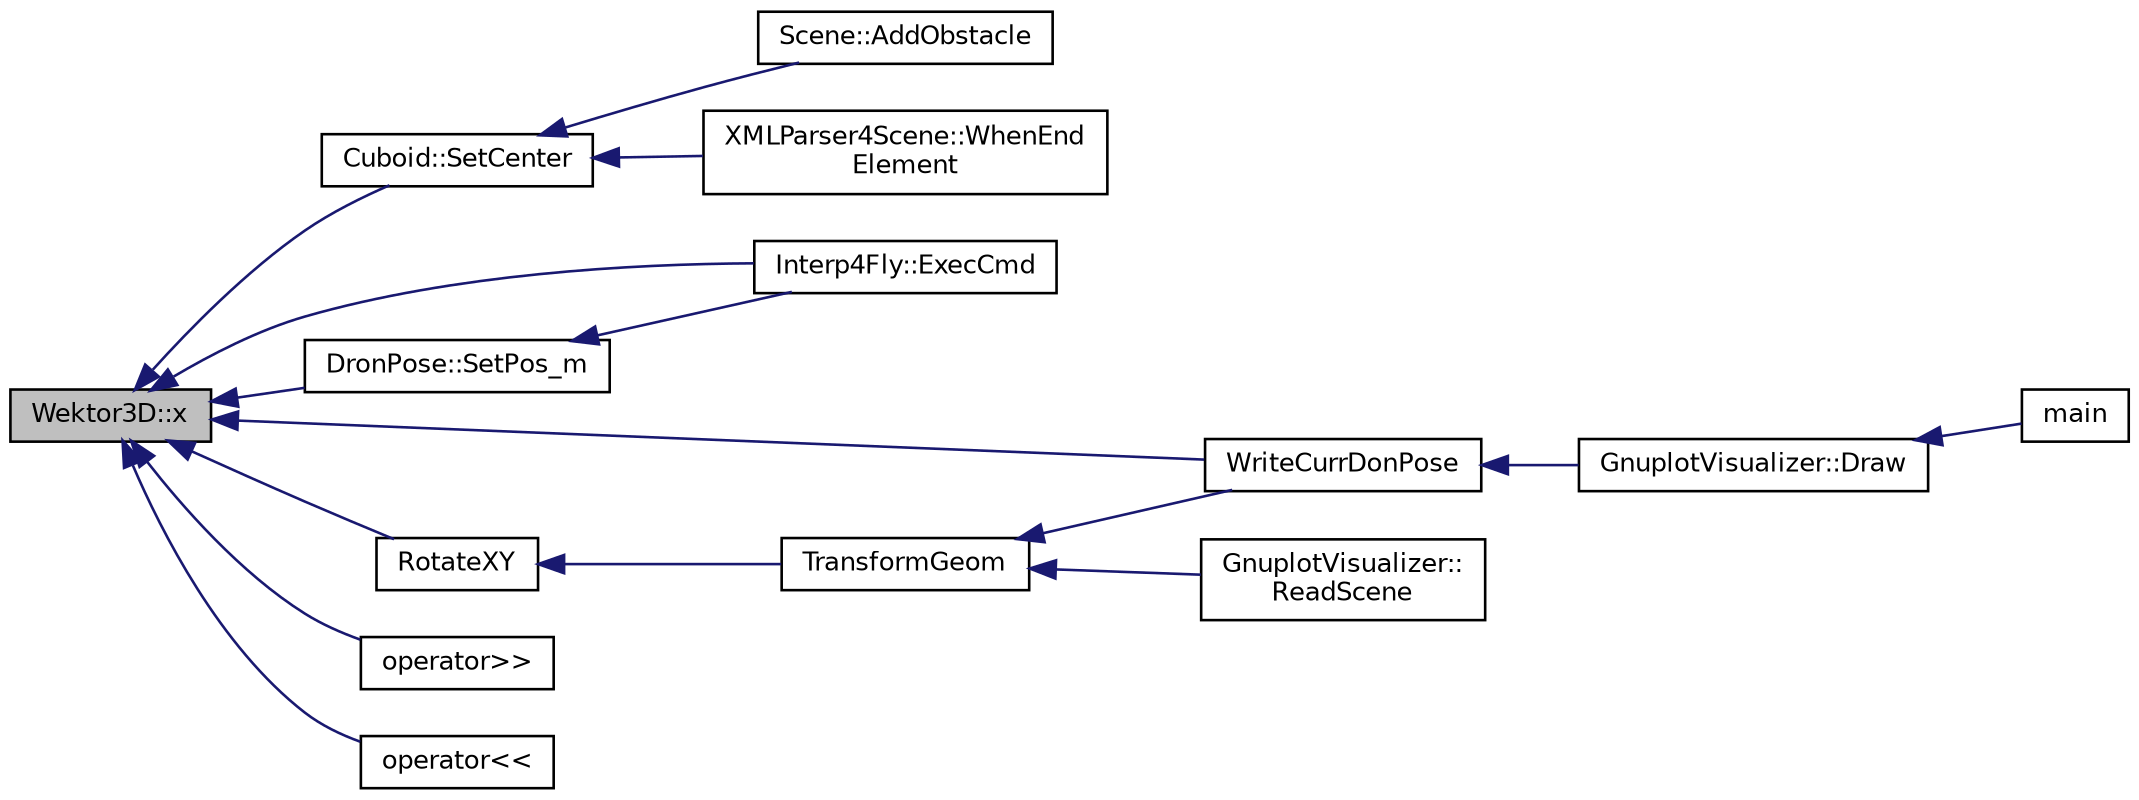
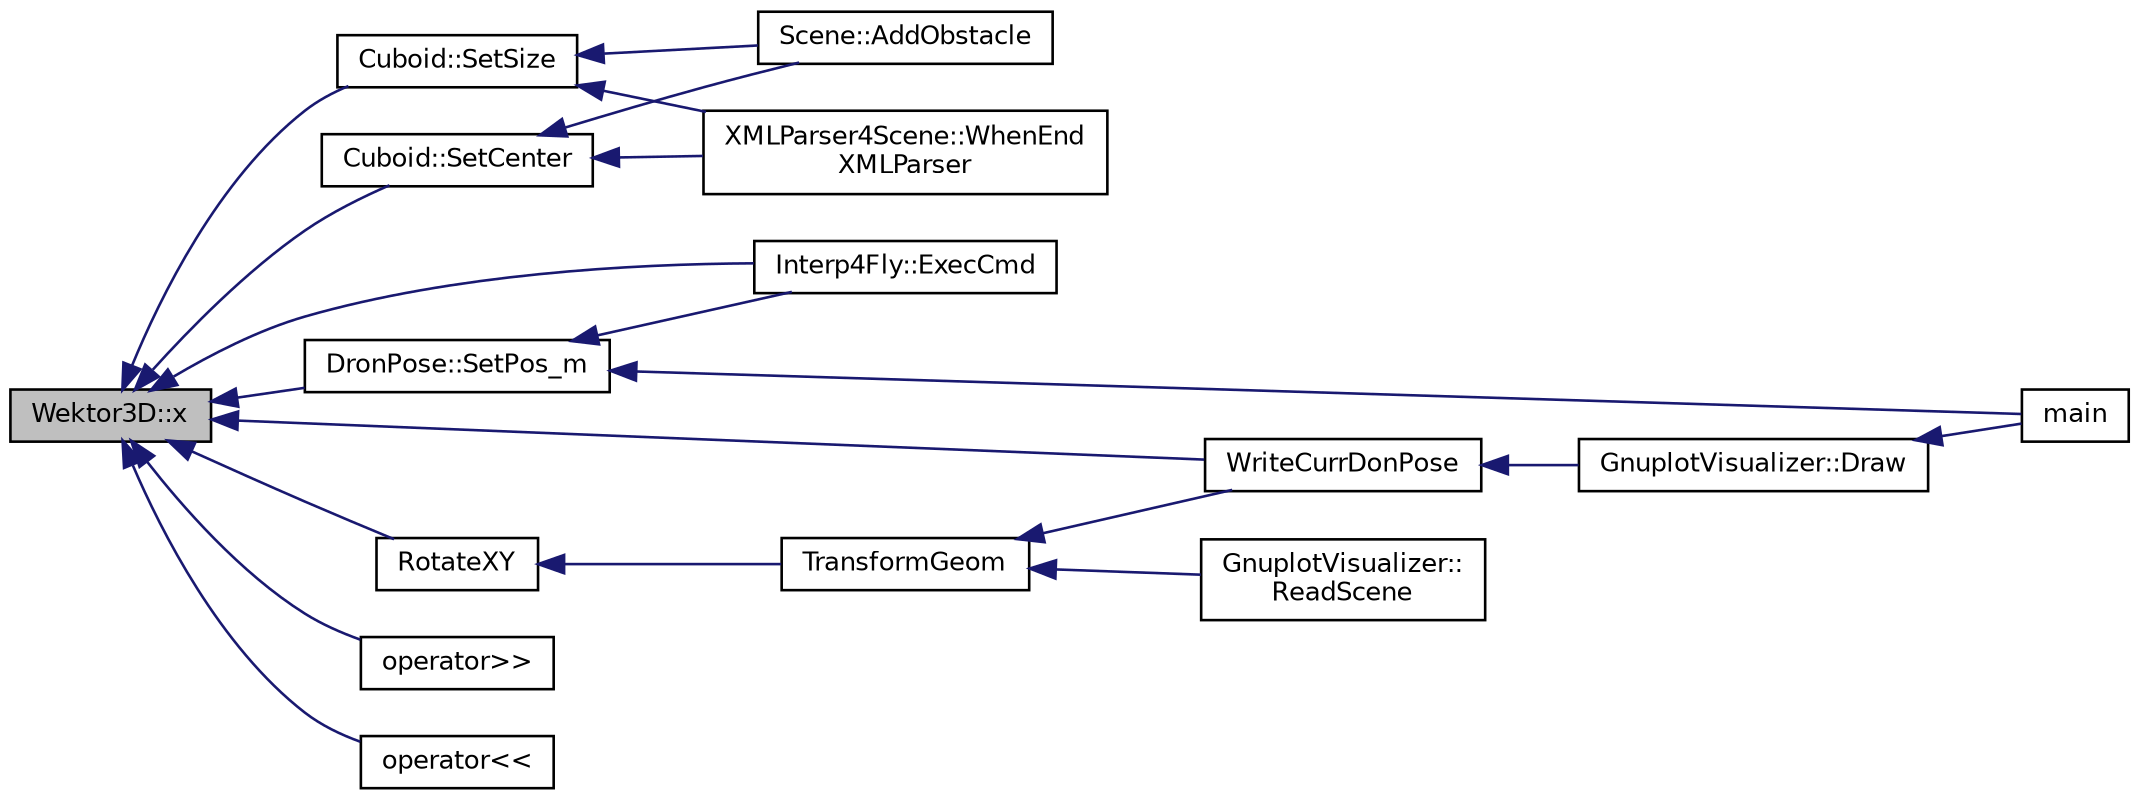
none -> (457, 61)
(905, 152) -> (905, 152)
none -> (1329, 393)
